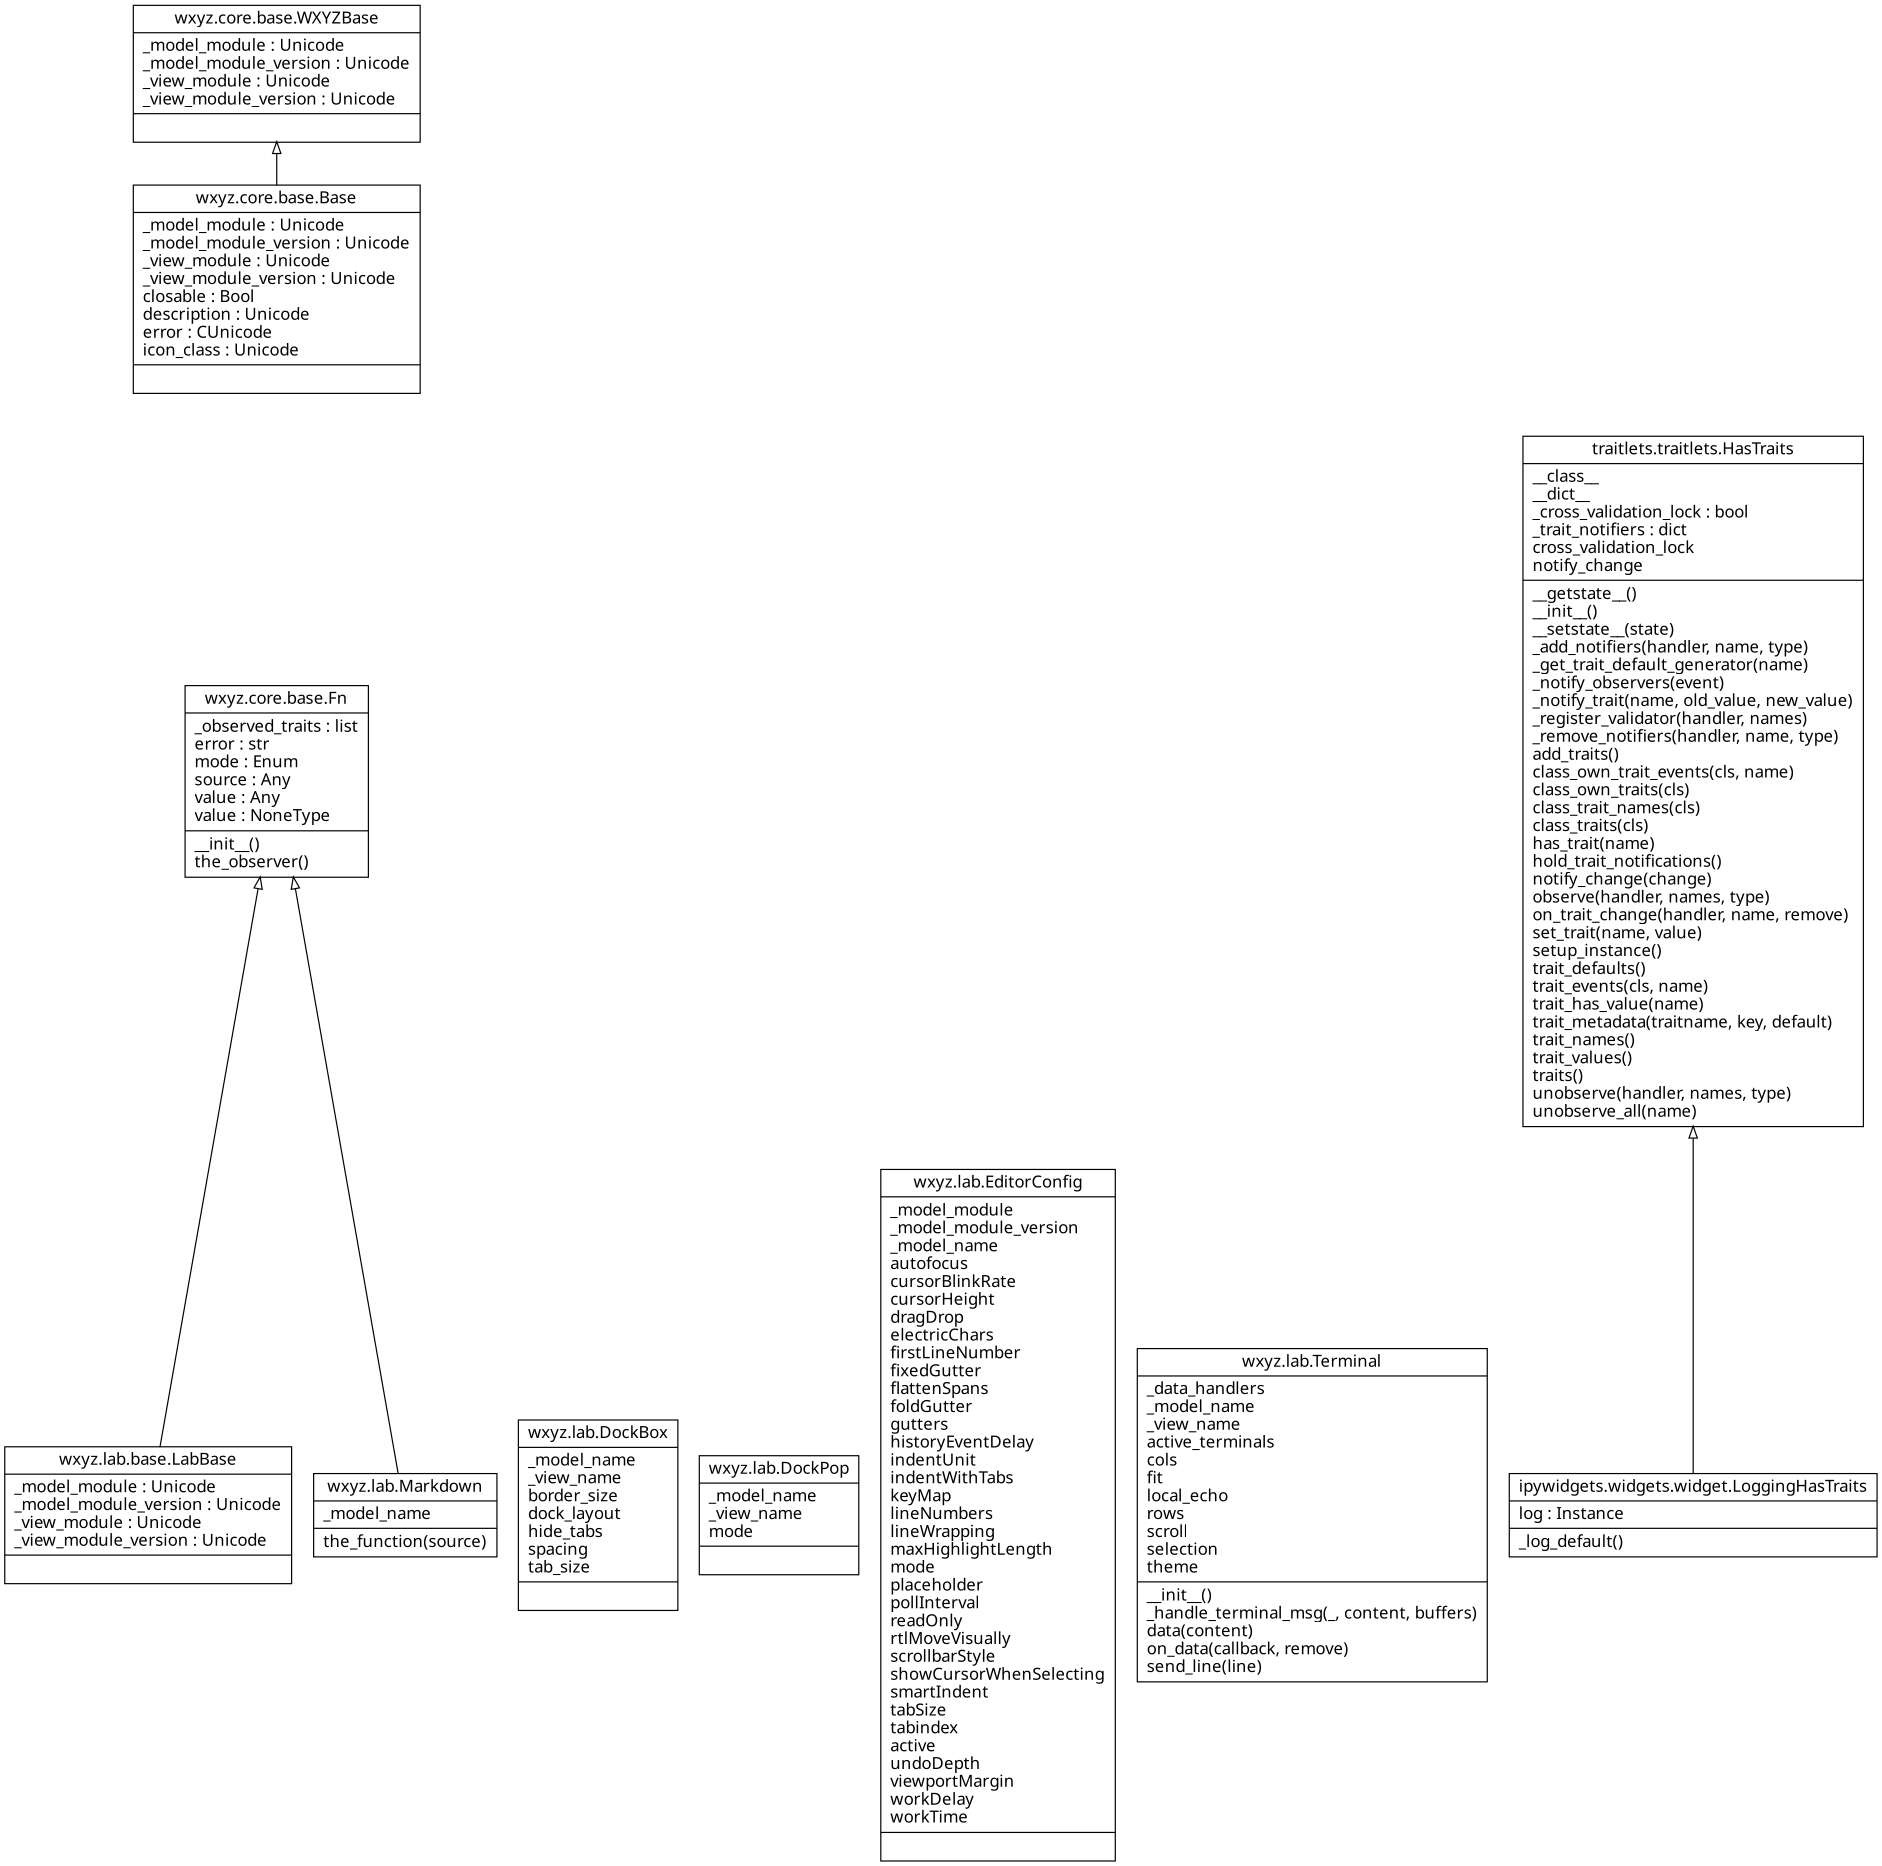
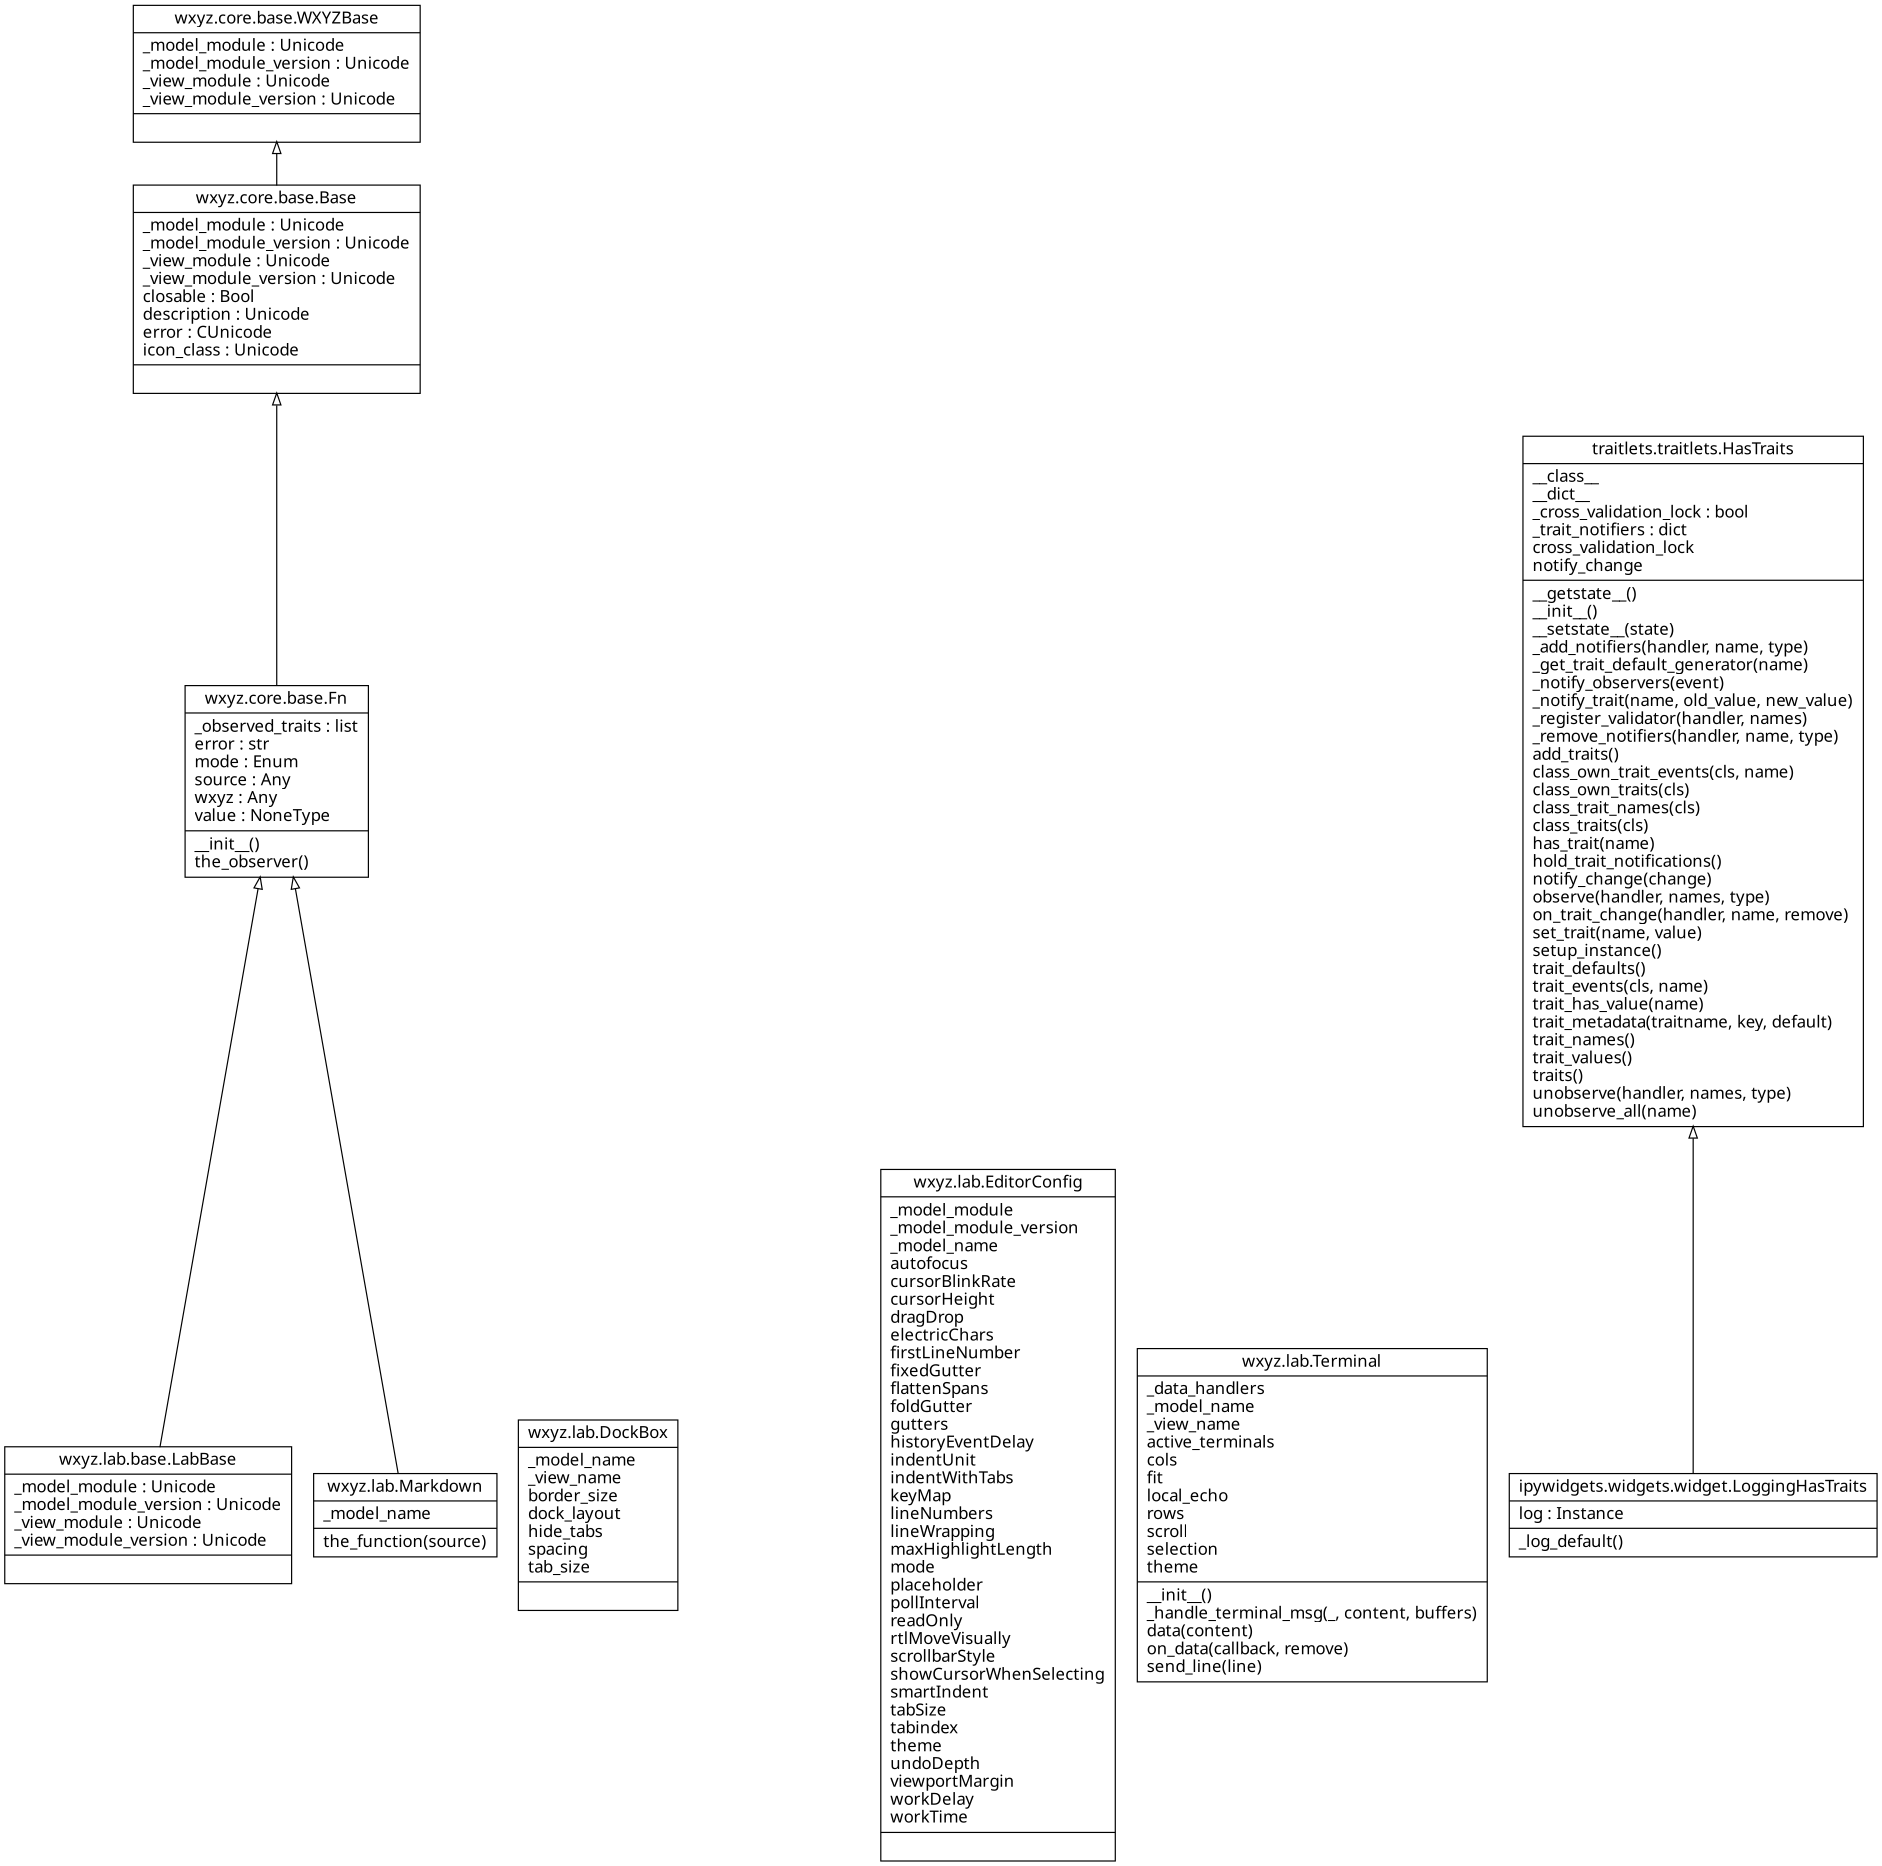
none -> (277, 546)
(238, 798) -> (236, 798)
(779, 1515) -> none
(914, 1746) -> (917, 1746)
